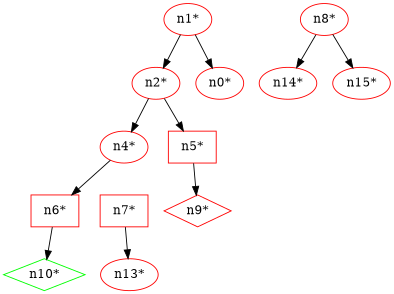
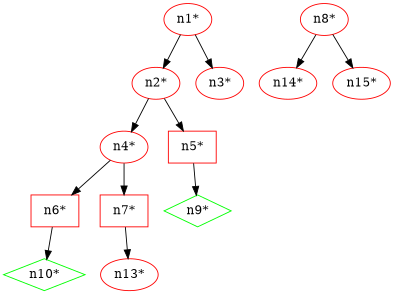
(220, 83) -> (220, 83)
none -> (124, 175)
(198, 211) -> (198, 211)
